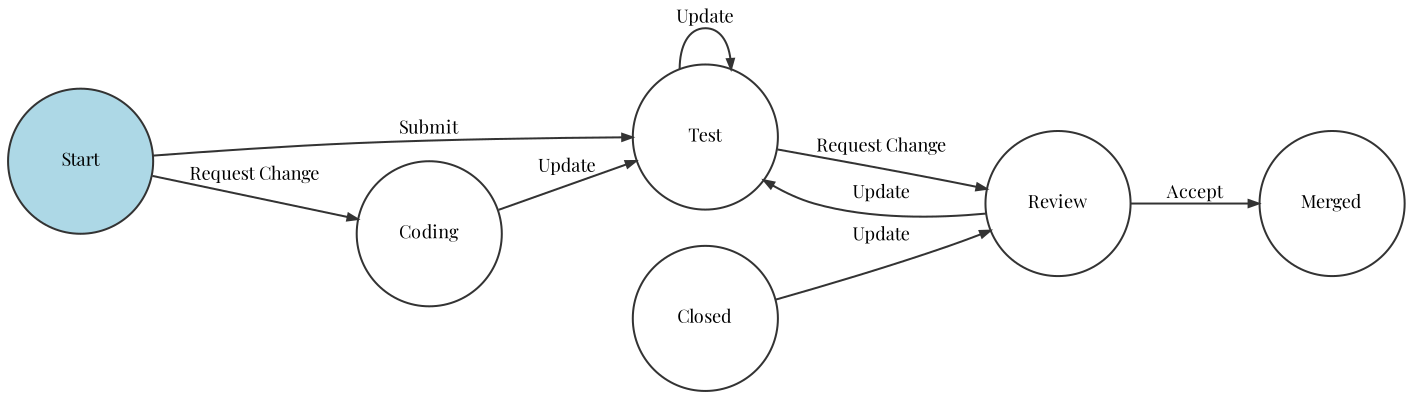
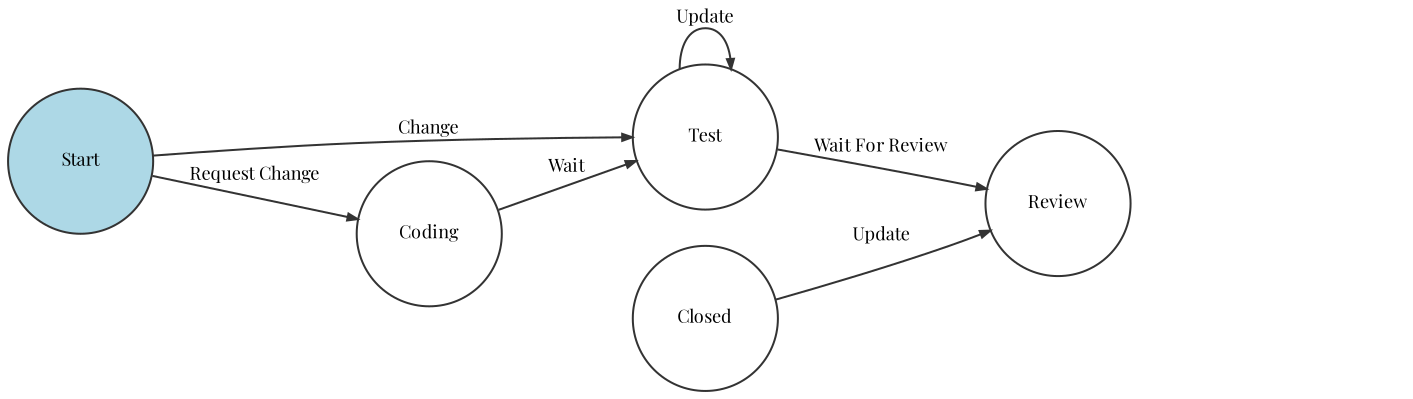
(429, 129) -> (429, 129)
(882, 147) -> (882, 147)
(567, 167) -> (567, 167)
(1332, 204) -> none
(877, 215) -> none
